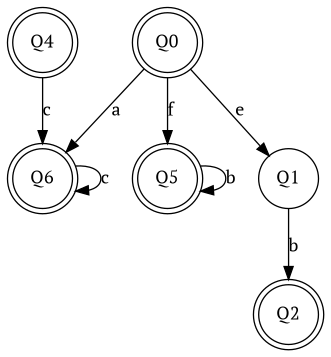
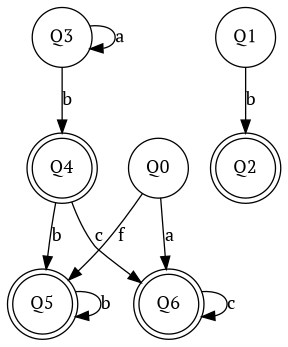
none -> (62, 37)
(168, 43) -> (158, 168)
(225, 107) -> none
none -> (51, 229)
